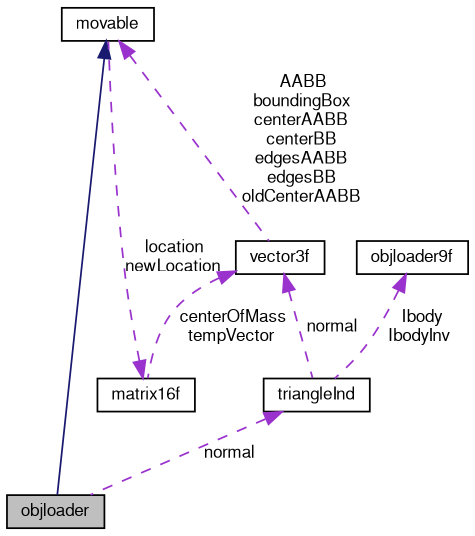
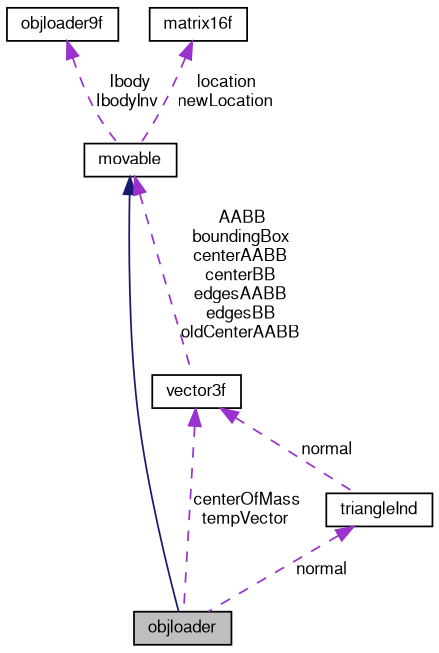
(169, 317) -> (189, 519)
(371, 338) -> (91, 103)
